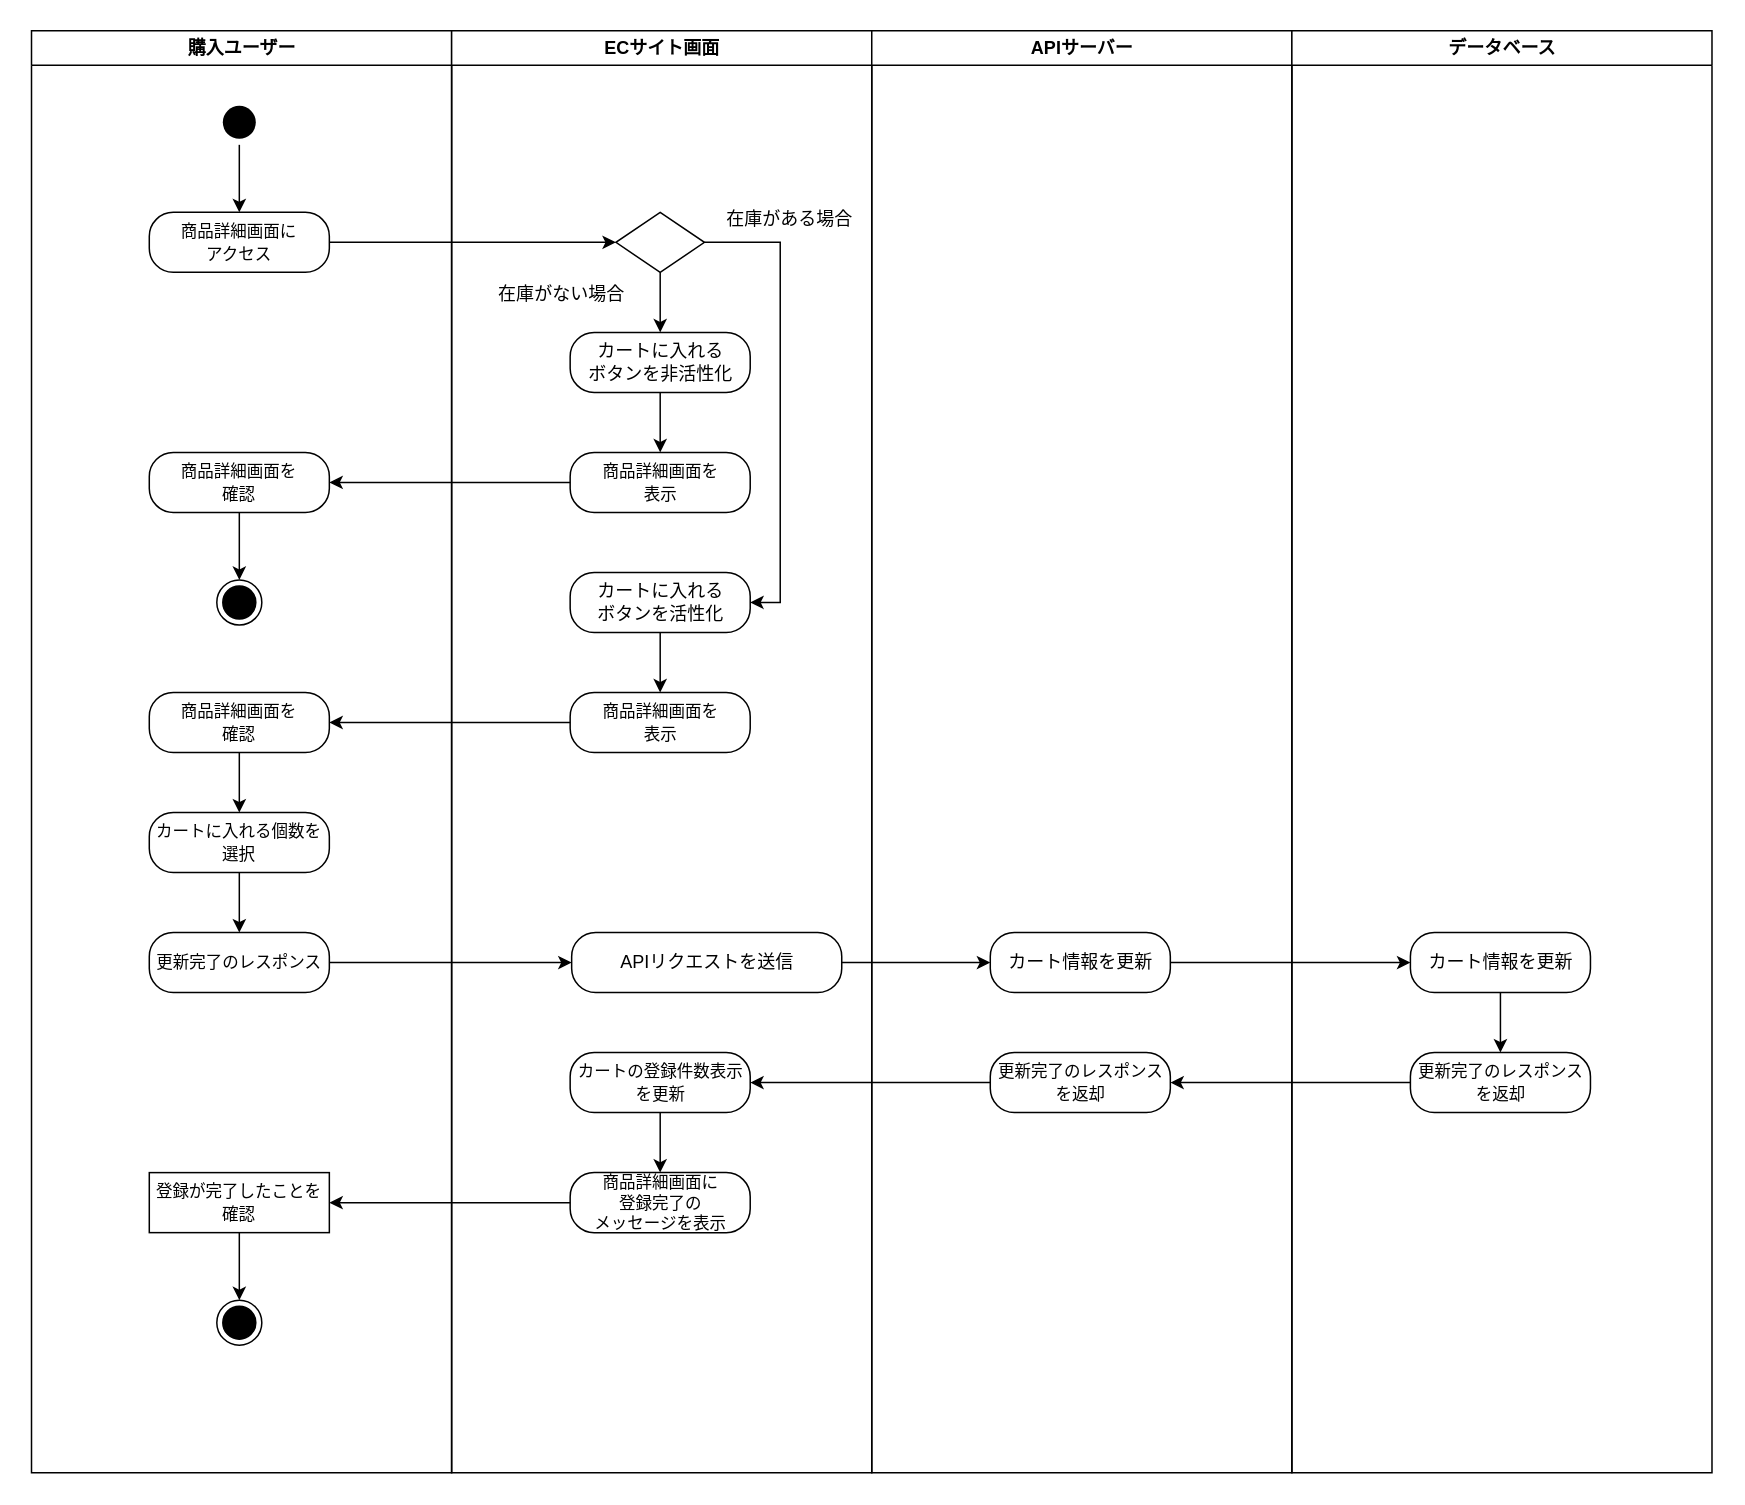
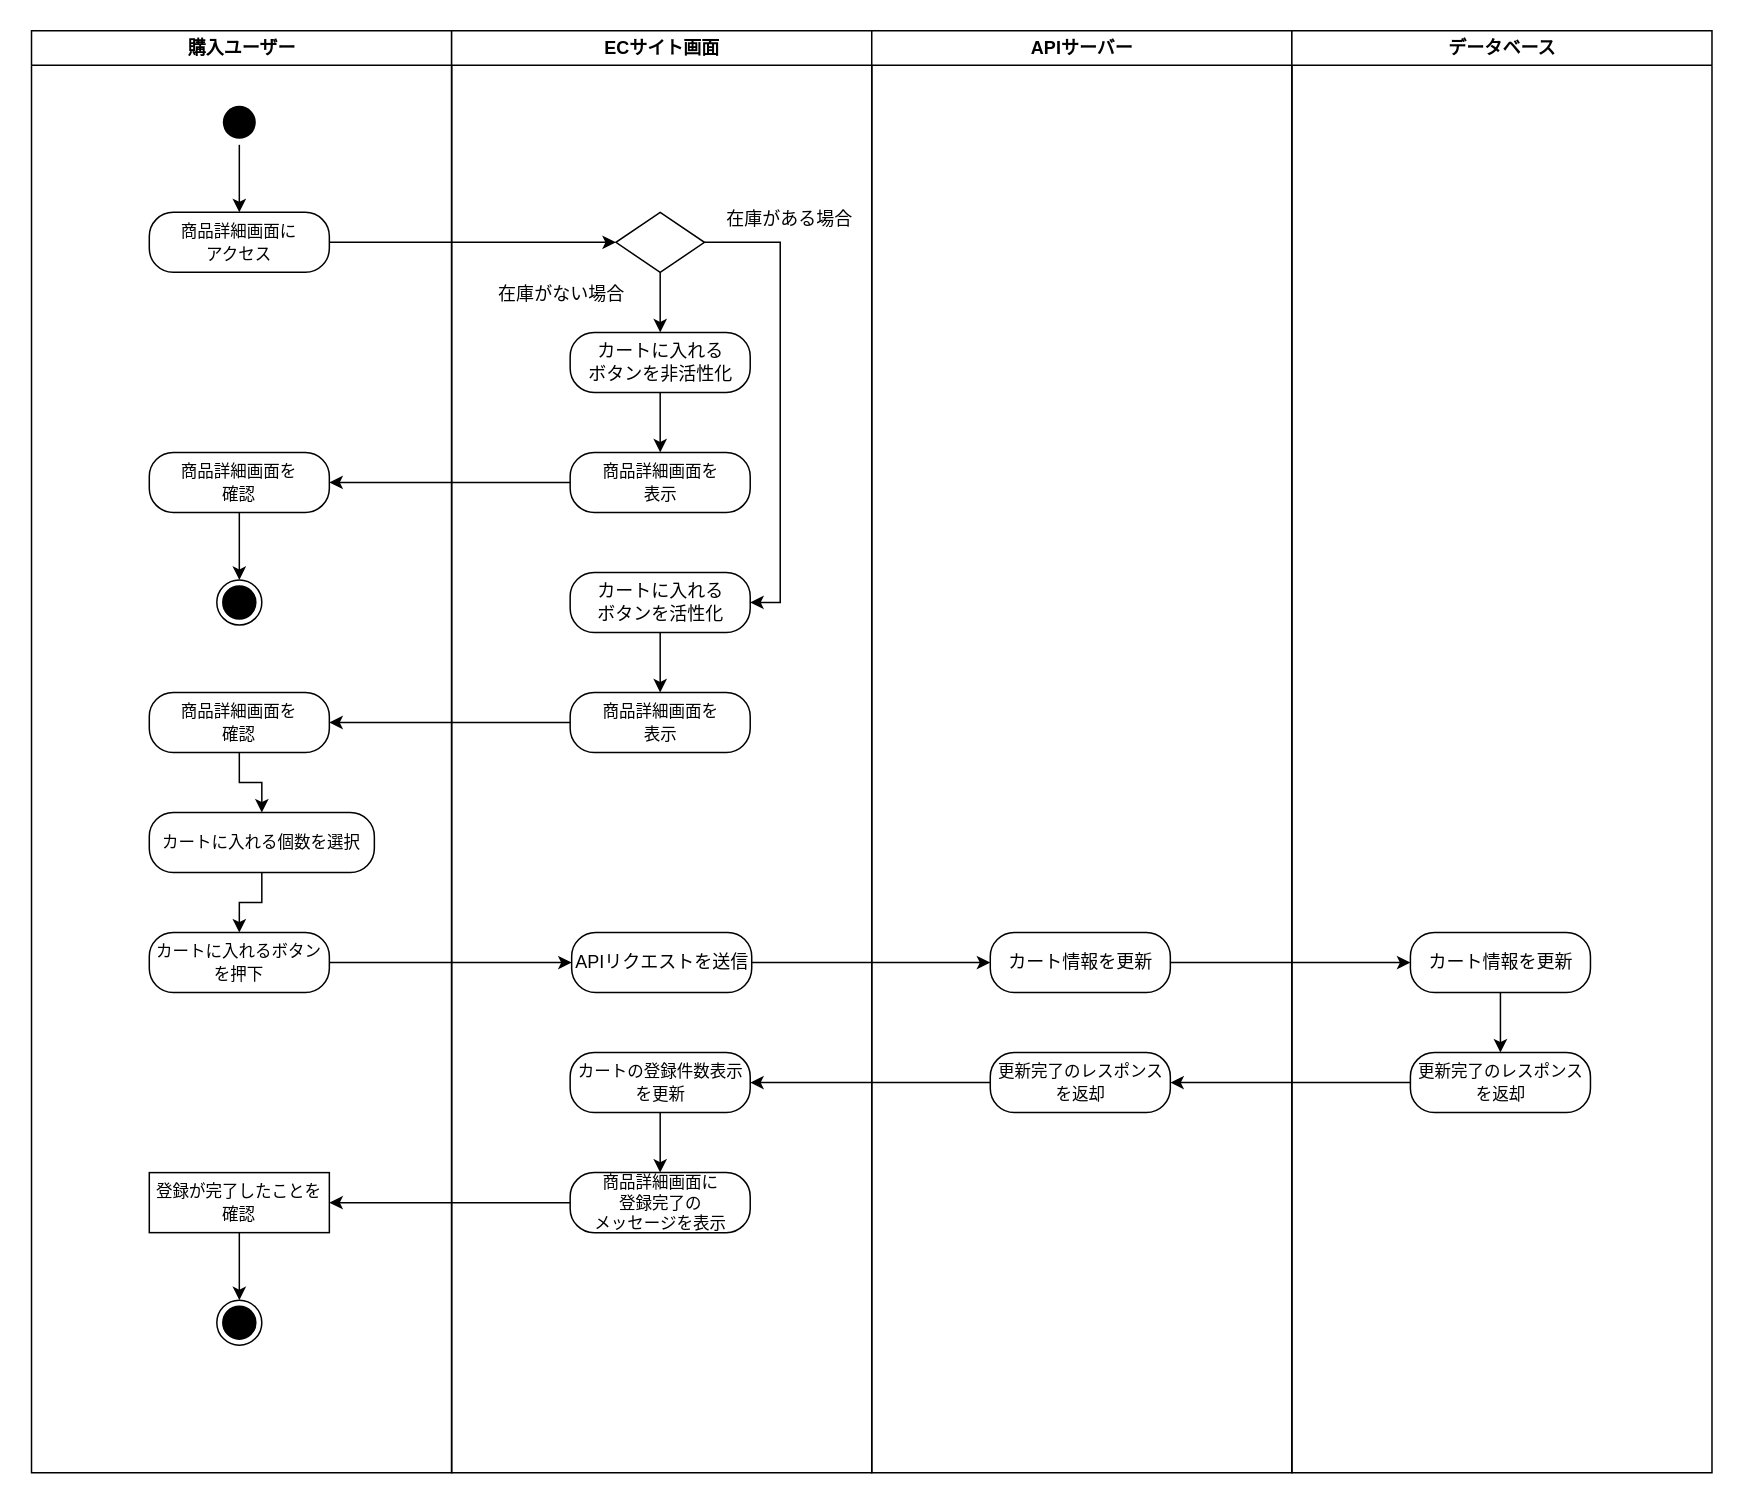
(239, 842) -> (262, 842)
(239, 962) -> (239, 962)
(707, 962) -> (662, 962)
